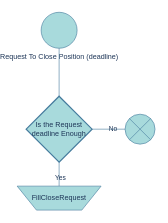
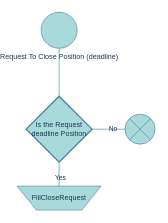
(59, 129) -> (59, 129)
